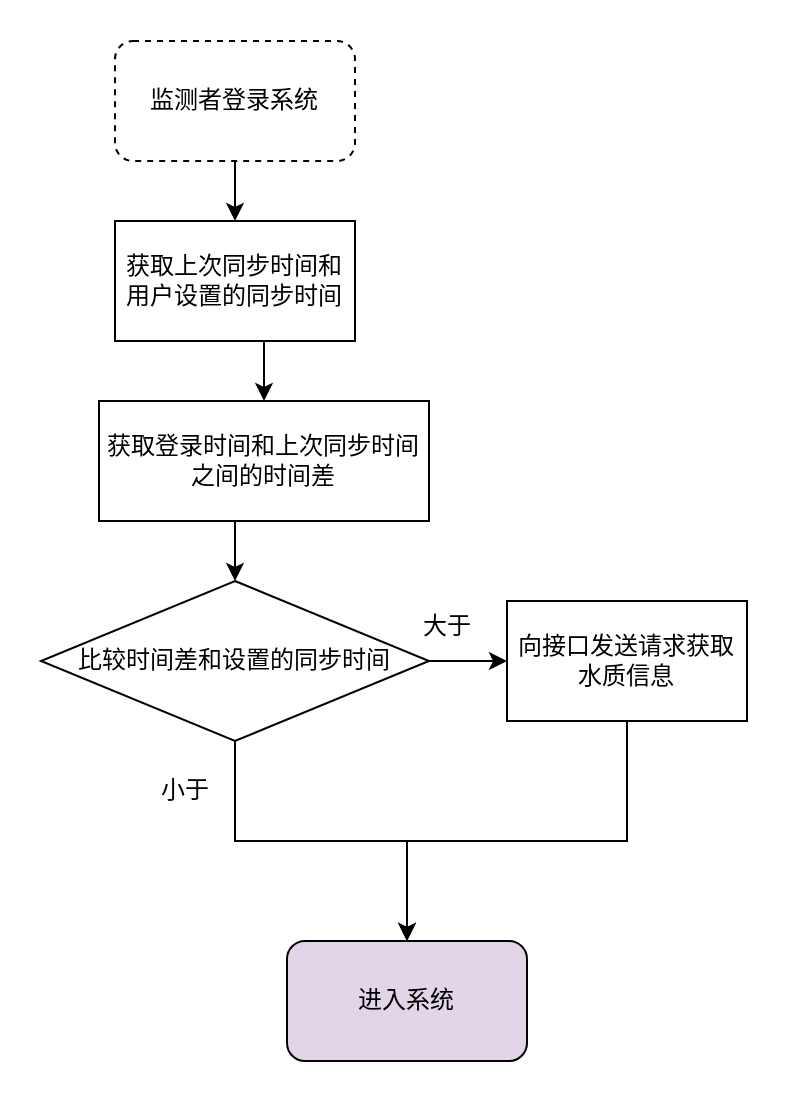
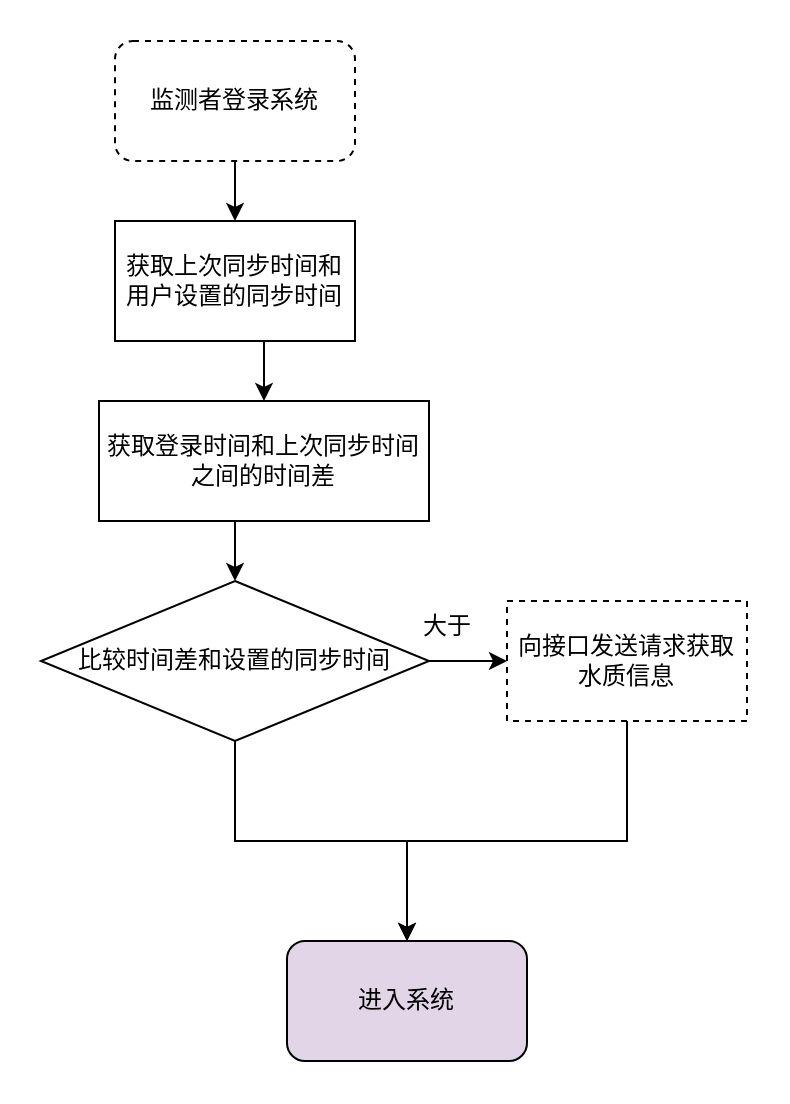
(627, 661) -> (627, 661)
(185, 791) -> none
